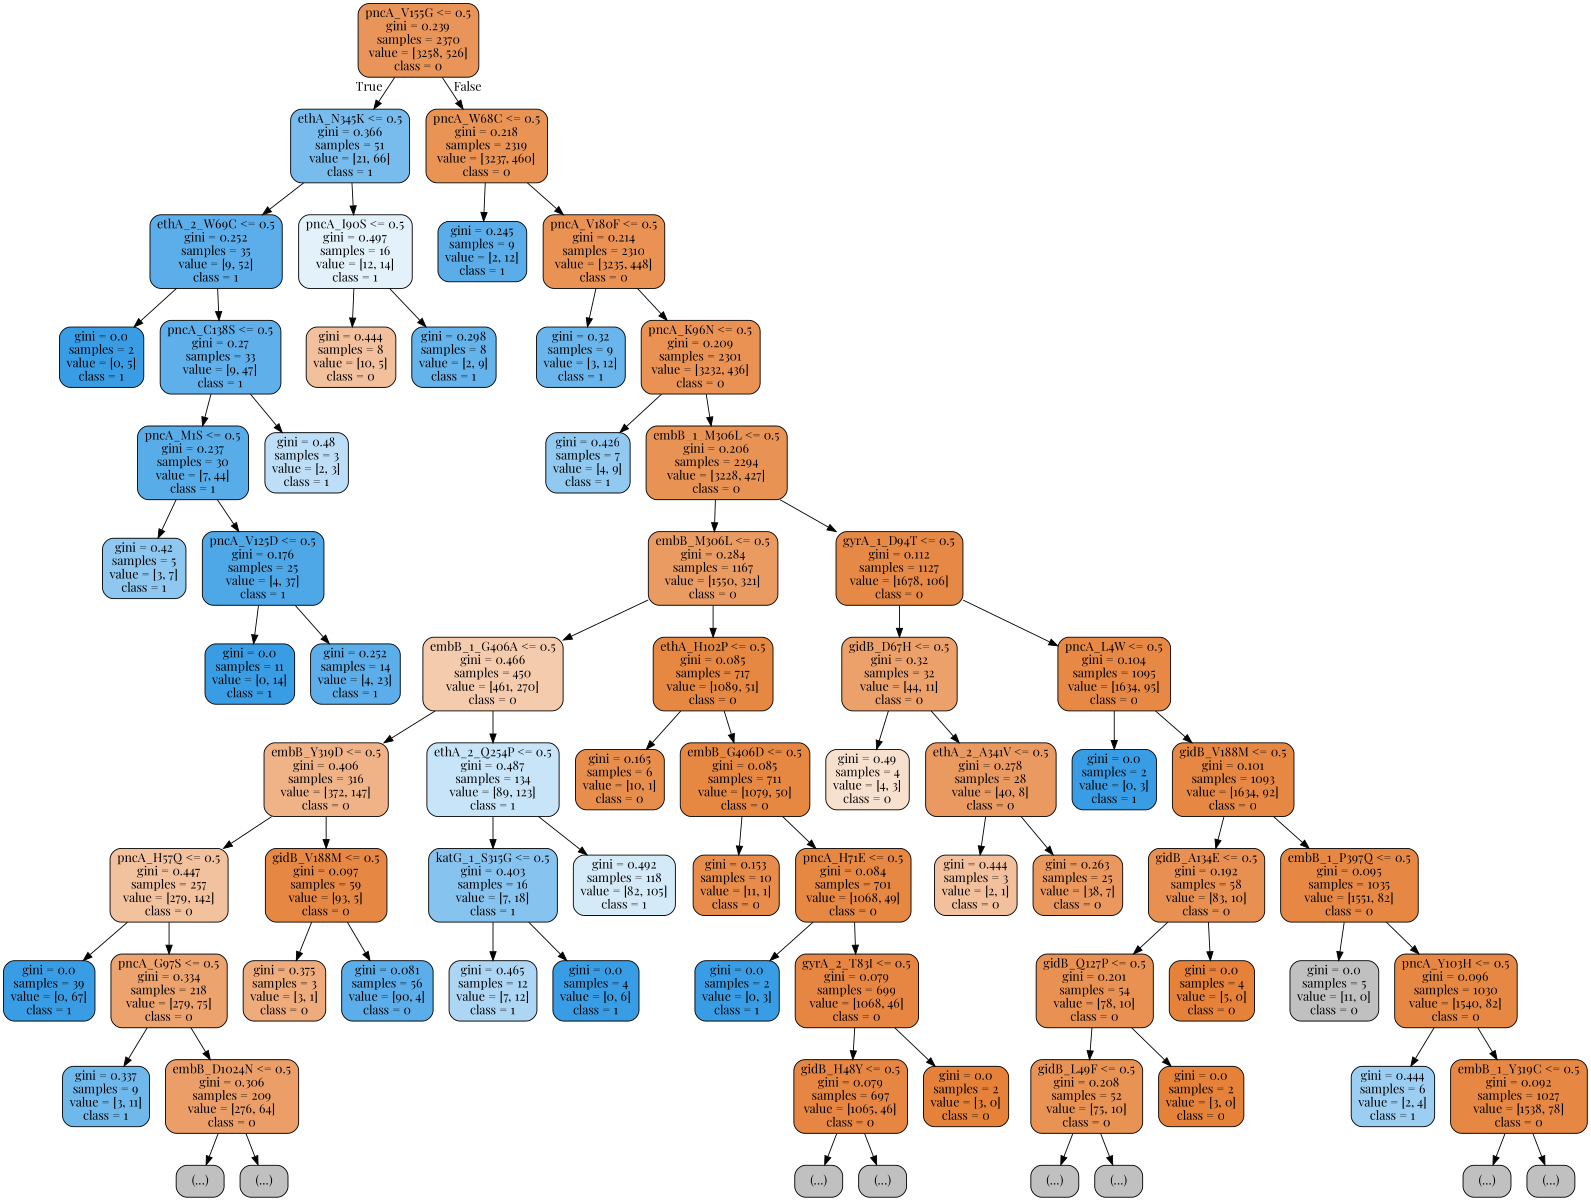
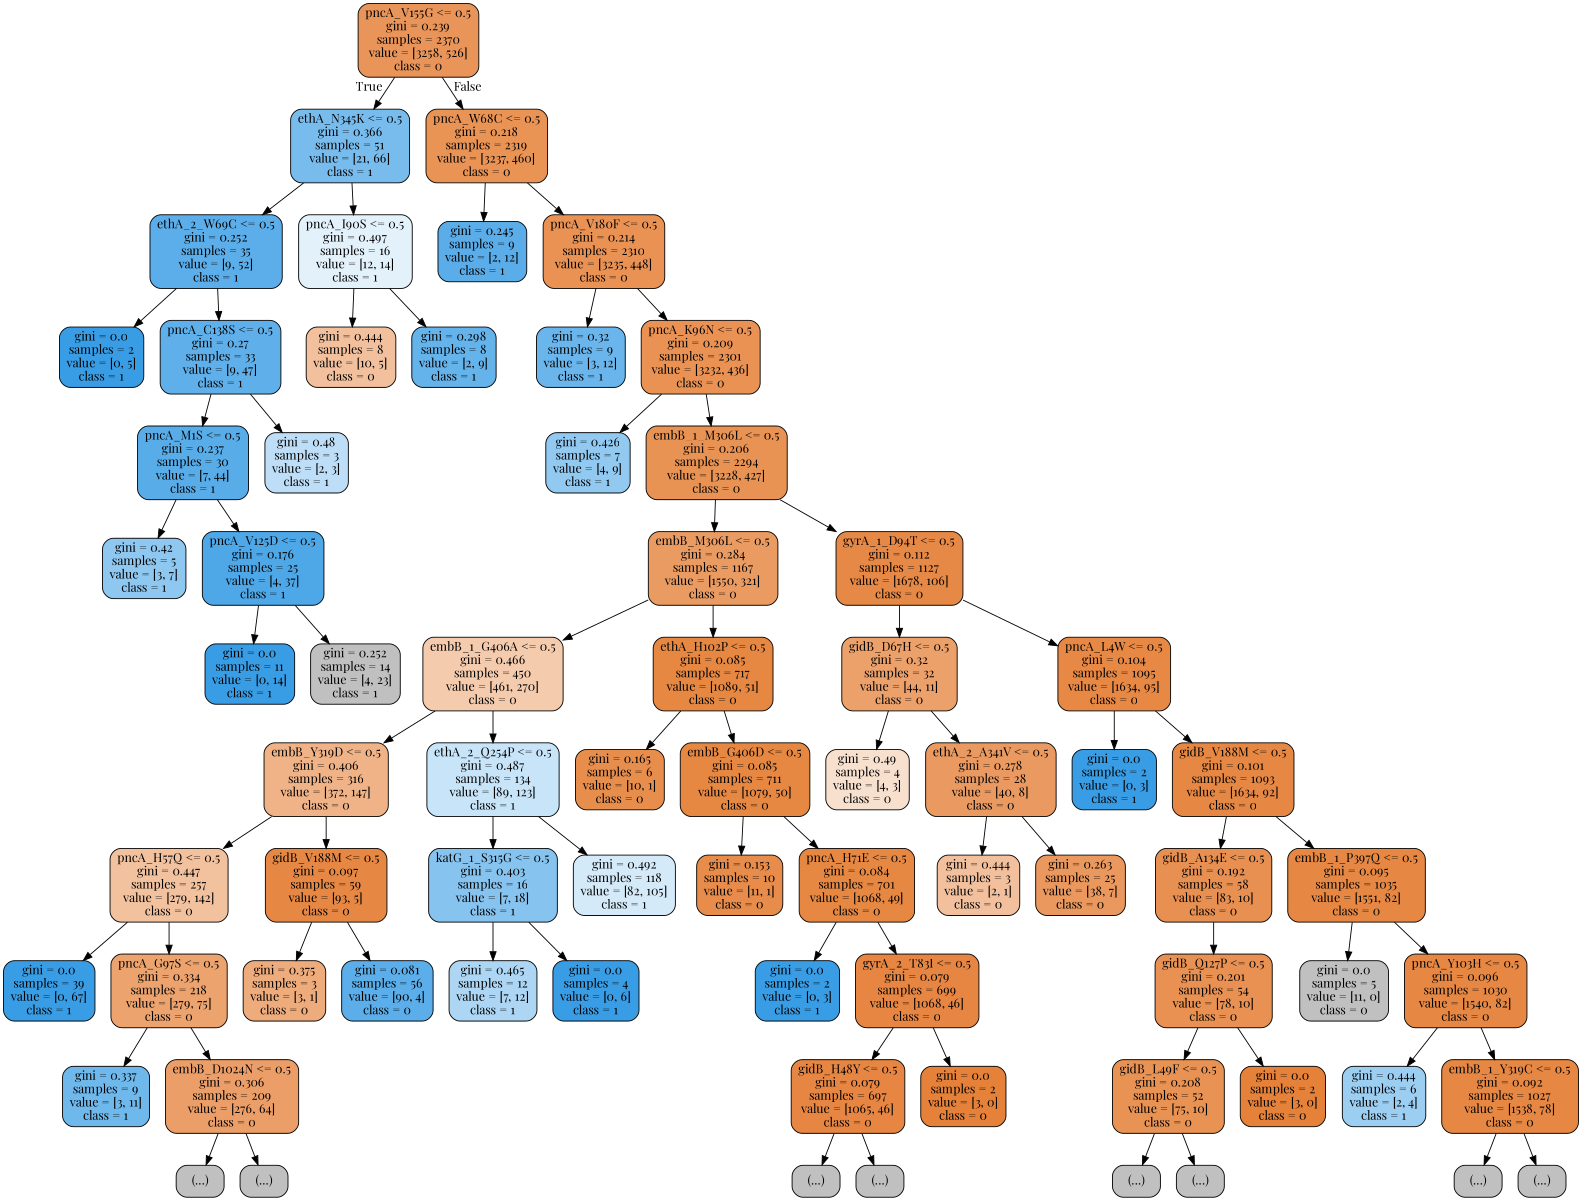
(355, 674) -> (355, 674)
(1212, 991) -> none
